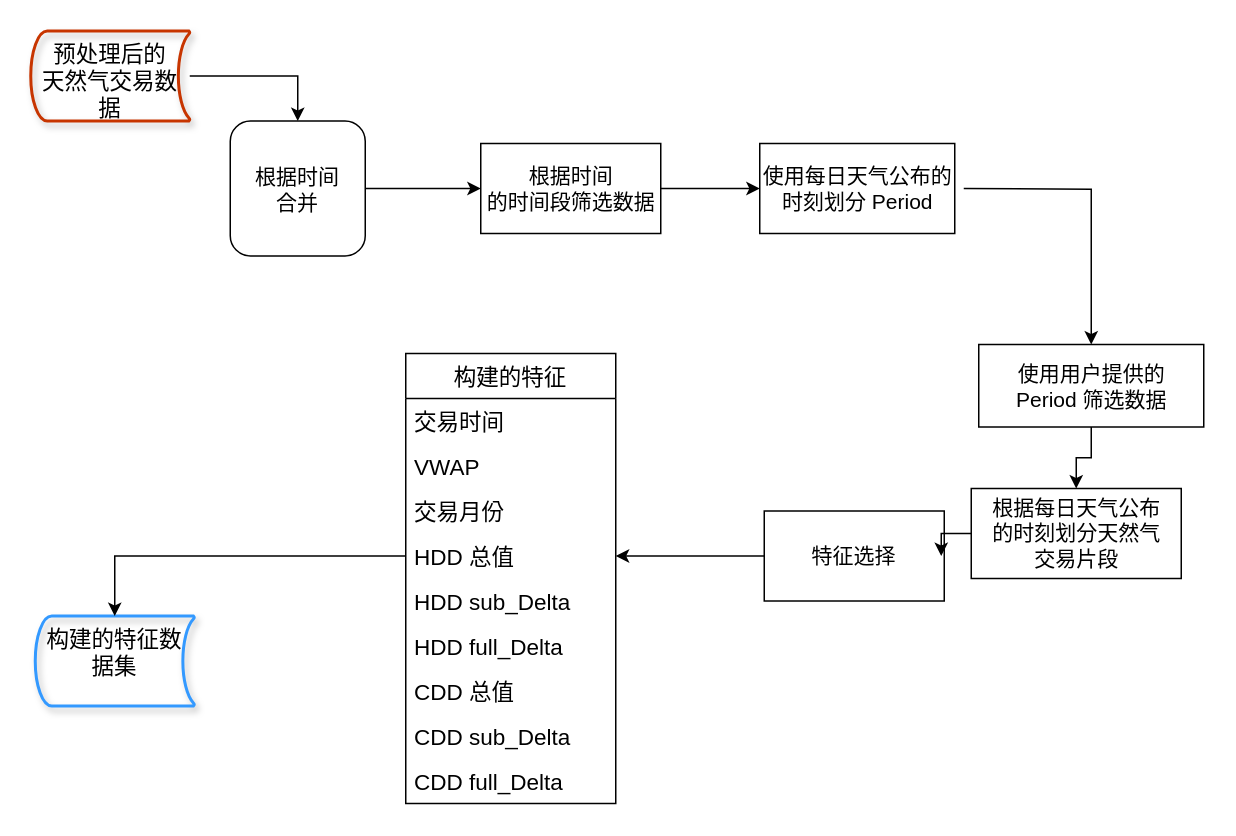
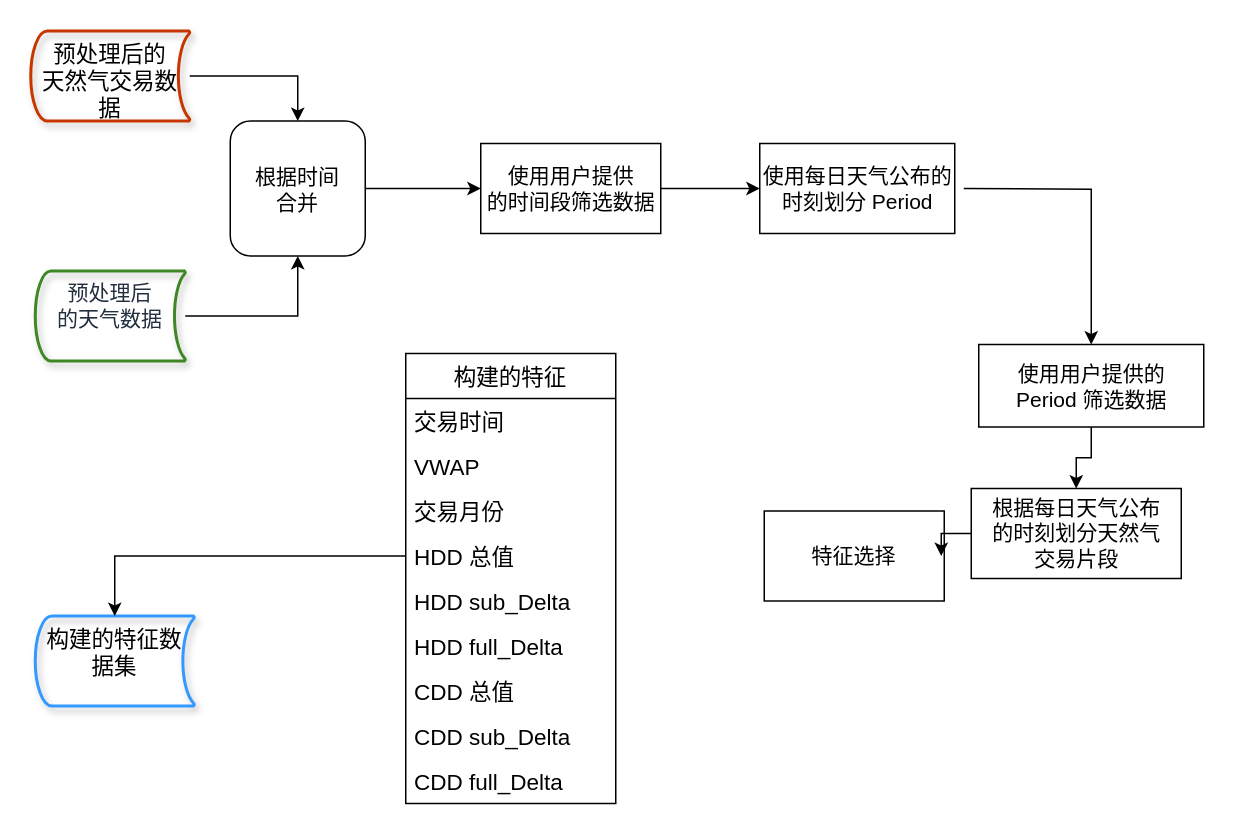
(572, 188) -> (572, 188)
none -> (110, 316)
none -> (267, 316)
(695, 556) -> none
